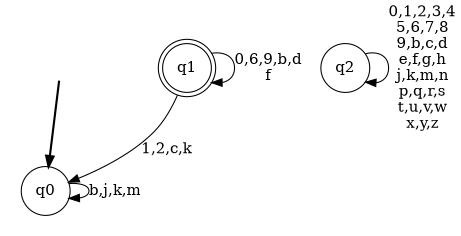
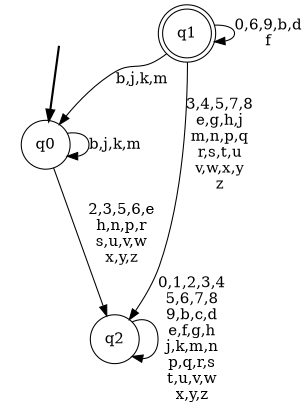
(167, 149) -> (142, 79)
none -> (178, 190)
none -> (78, 237)
